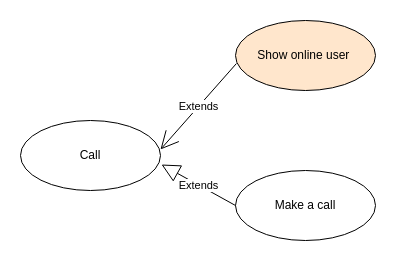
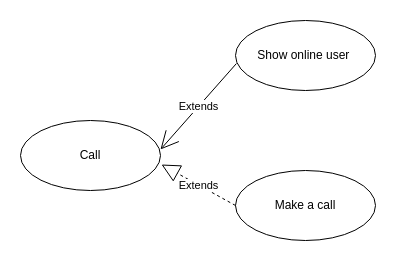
(306, 56) -> (306, 56)
(221, 198) -> (221, 198)
